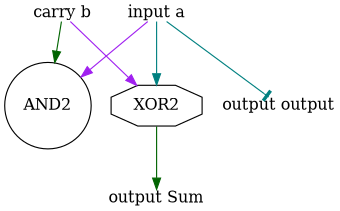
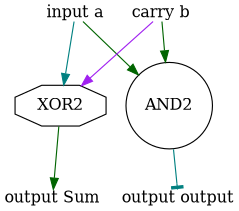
(119, 46) -> (106, 44)
(215, 58) -> (175, 167)
